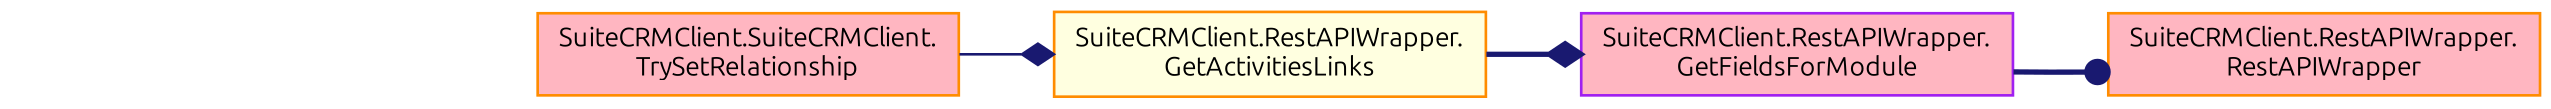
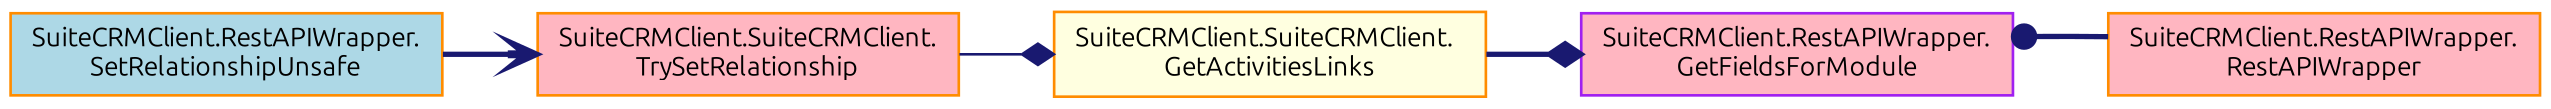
none -> (226, 54)
(1270, 54) -> (1270, 54)
(2050, 72) -> (2071, 36)
